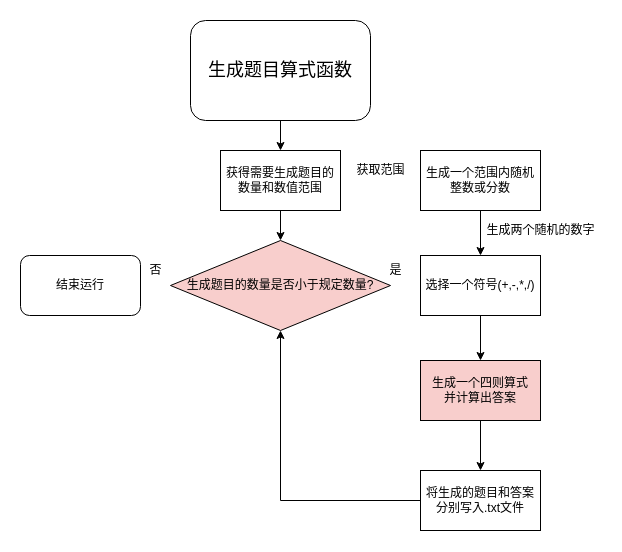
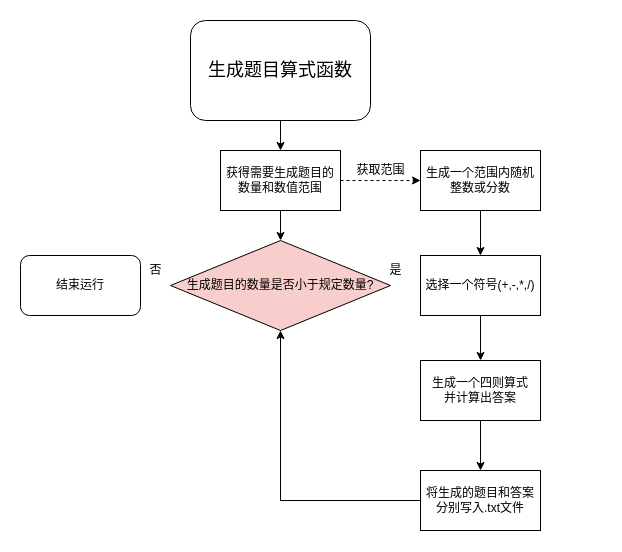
none -> (377, 181)
(541, 231) -> none
(481, 391) -> (481, 391)
